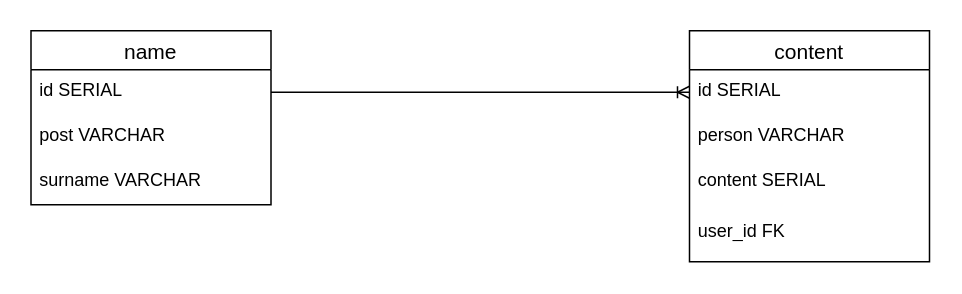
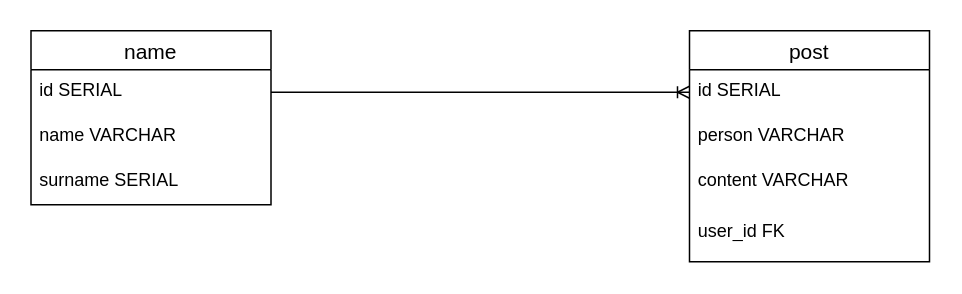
(809, 52) -> (809, 52)
(98, 136) -> (98, 136)
(113, 181) -> (108, 181)
(766, 181) -> (772, 181)
